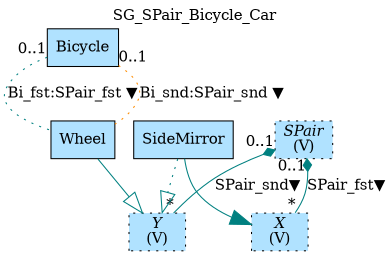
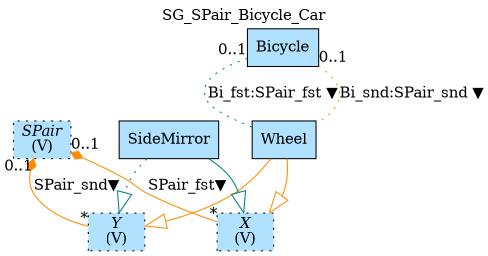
(114, 178) -> (224, 199)
(215, 178) -> (48, 208)
none -> (287, 178)
(305, 193) -> (148, 194)
(201, 196) -> (226, 173)
